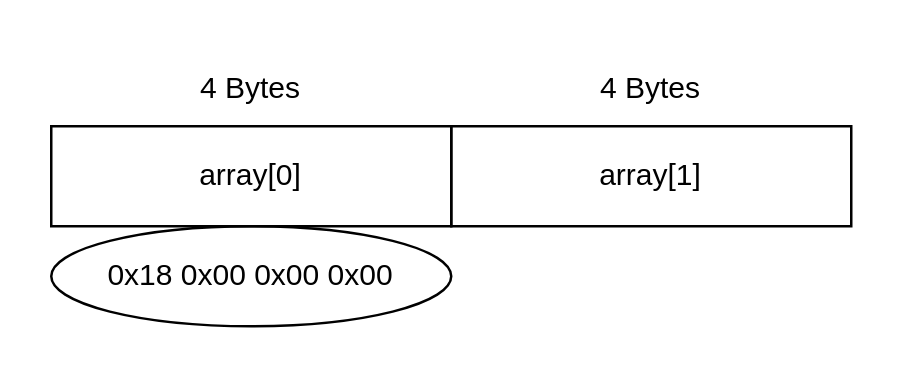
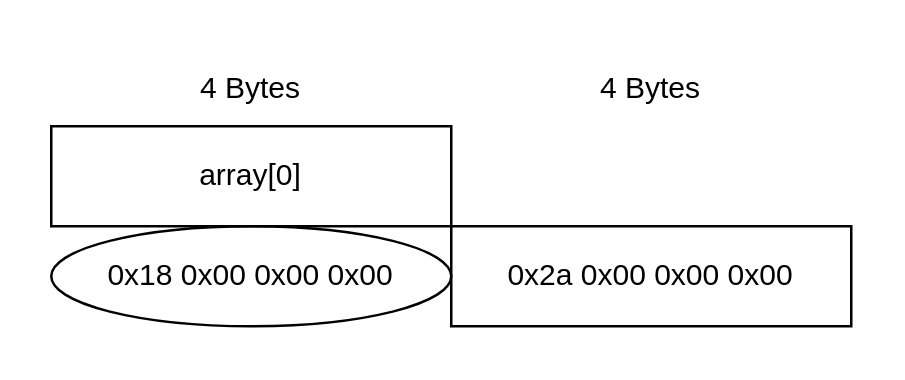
(651, 176) -> none
none -> (651, 276)
